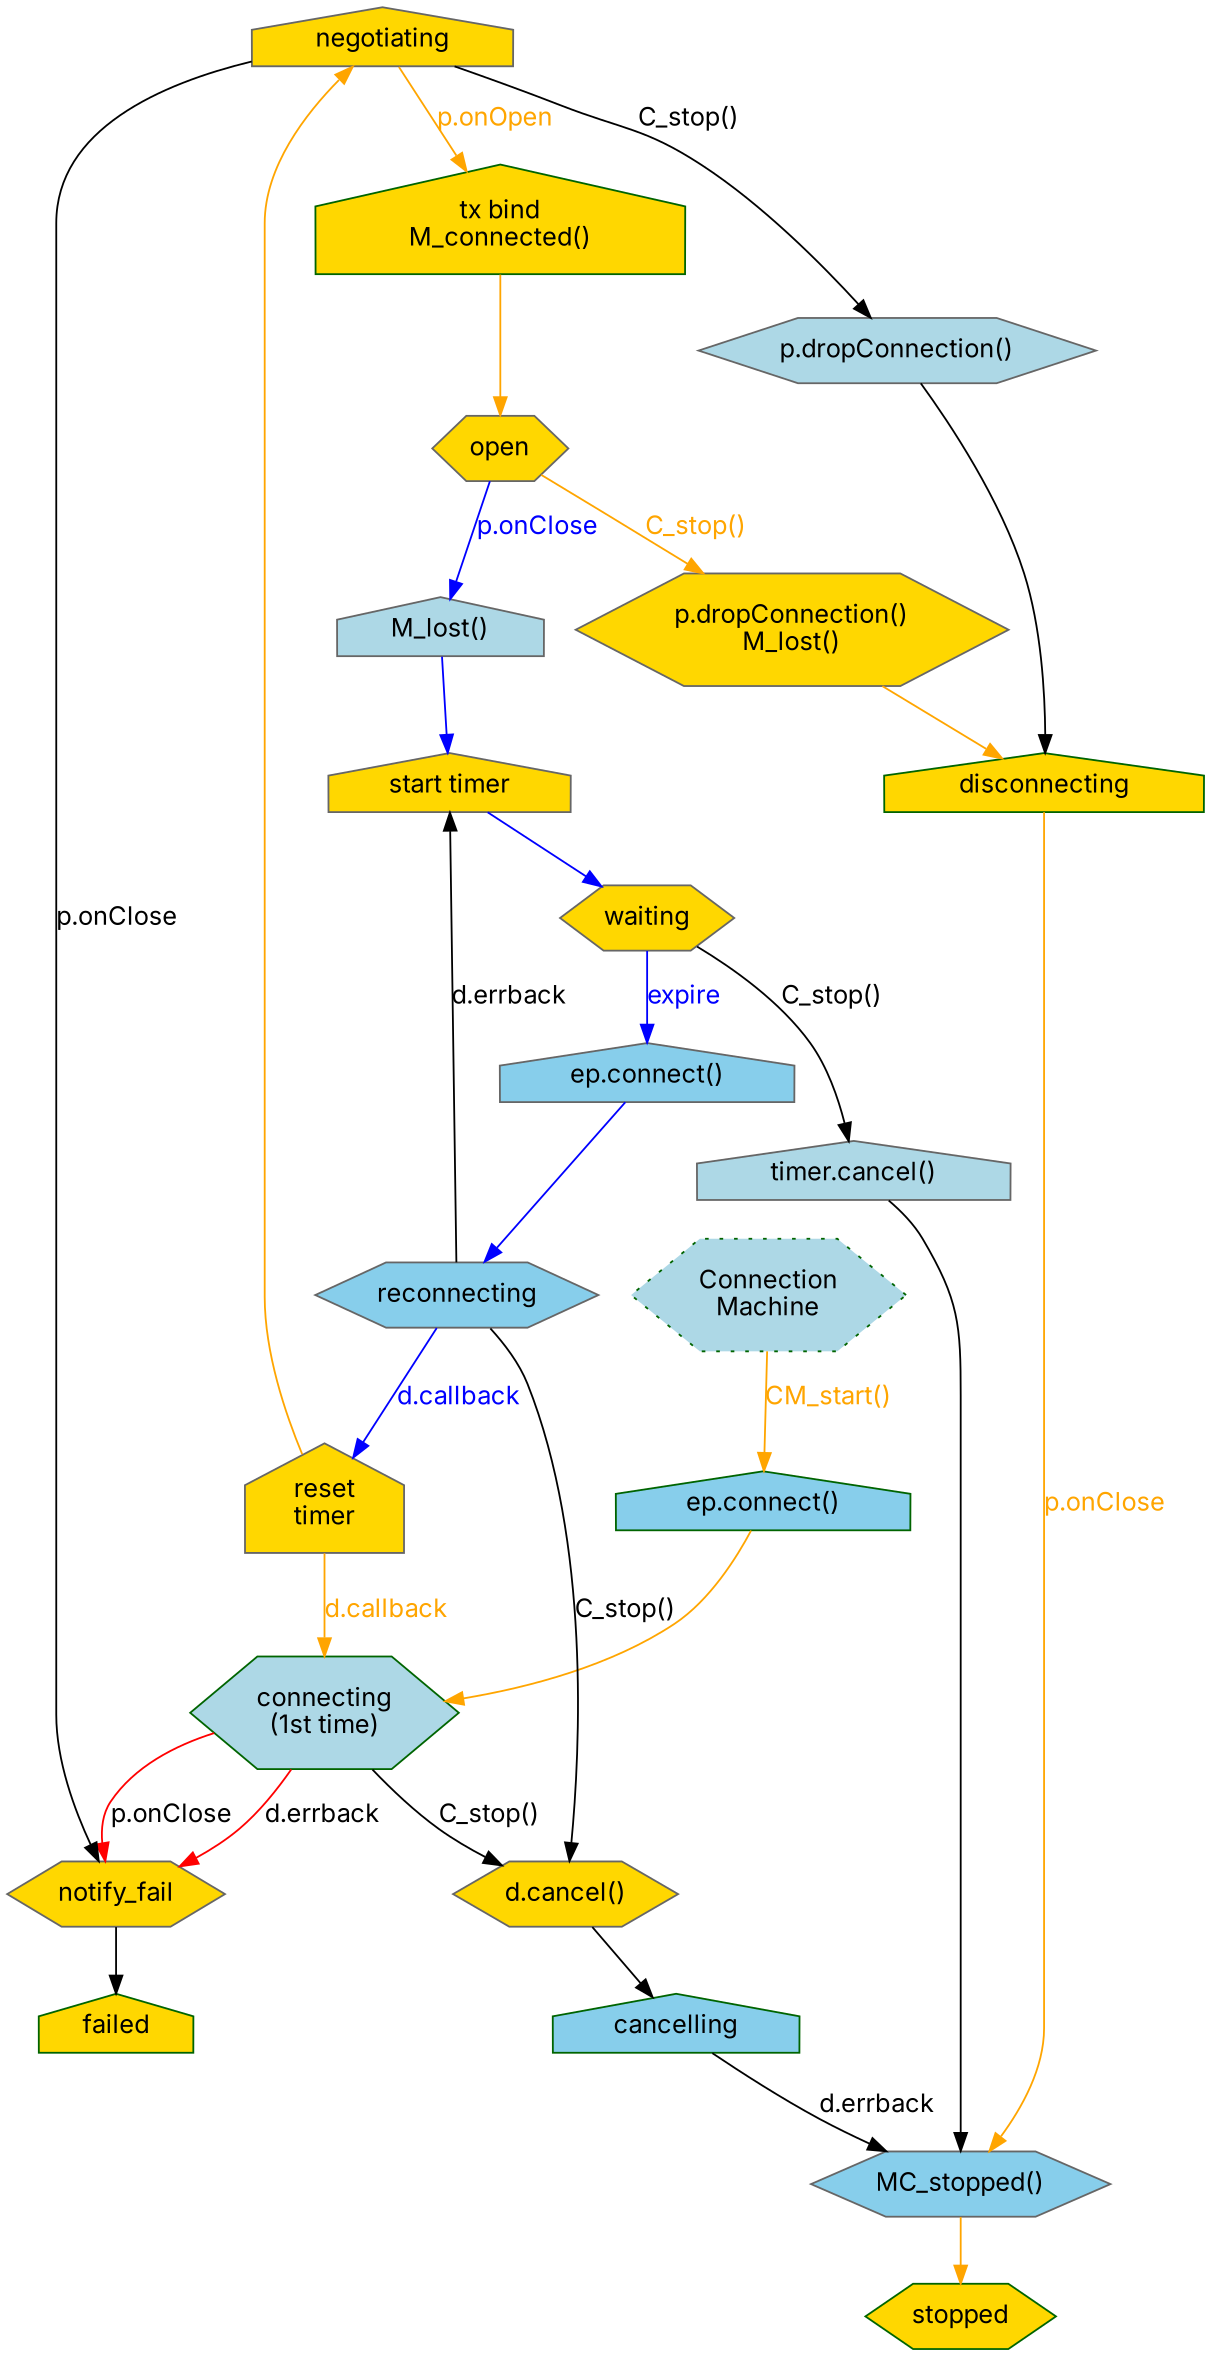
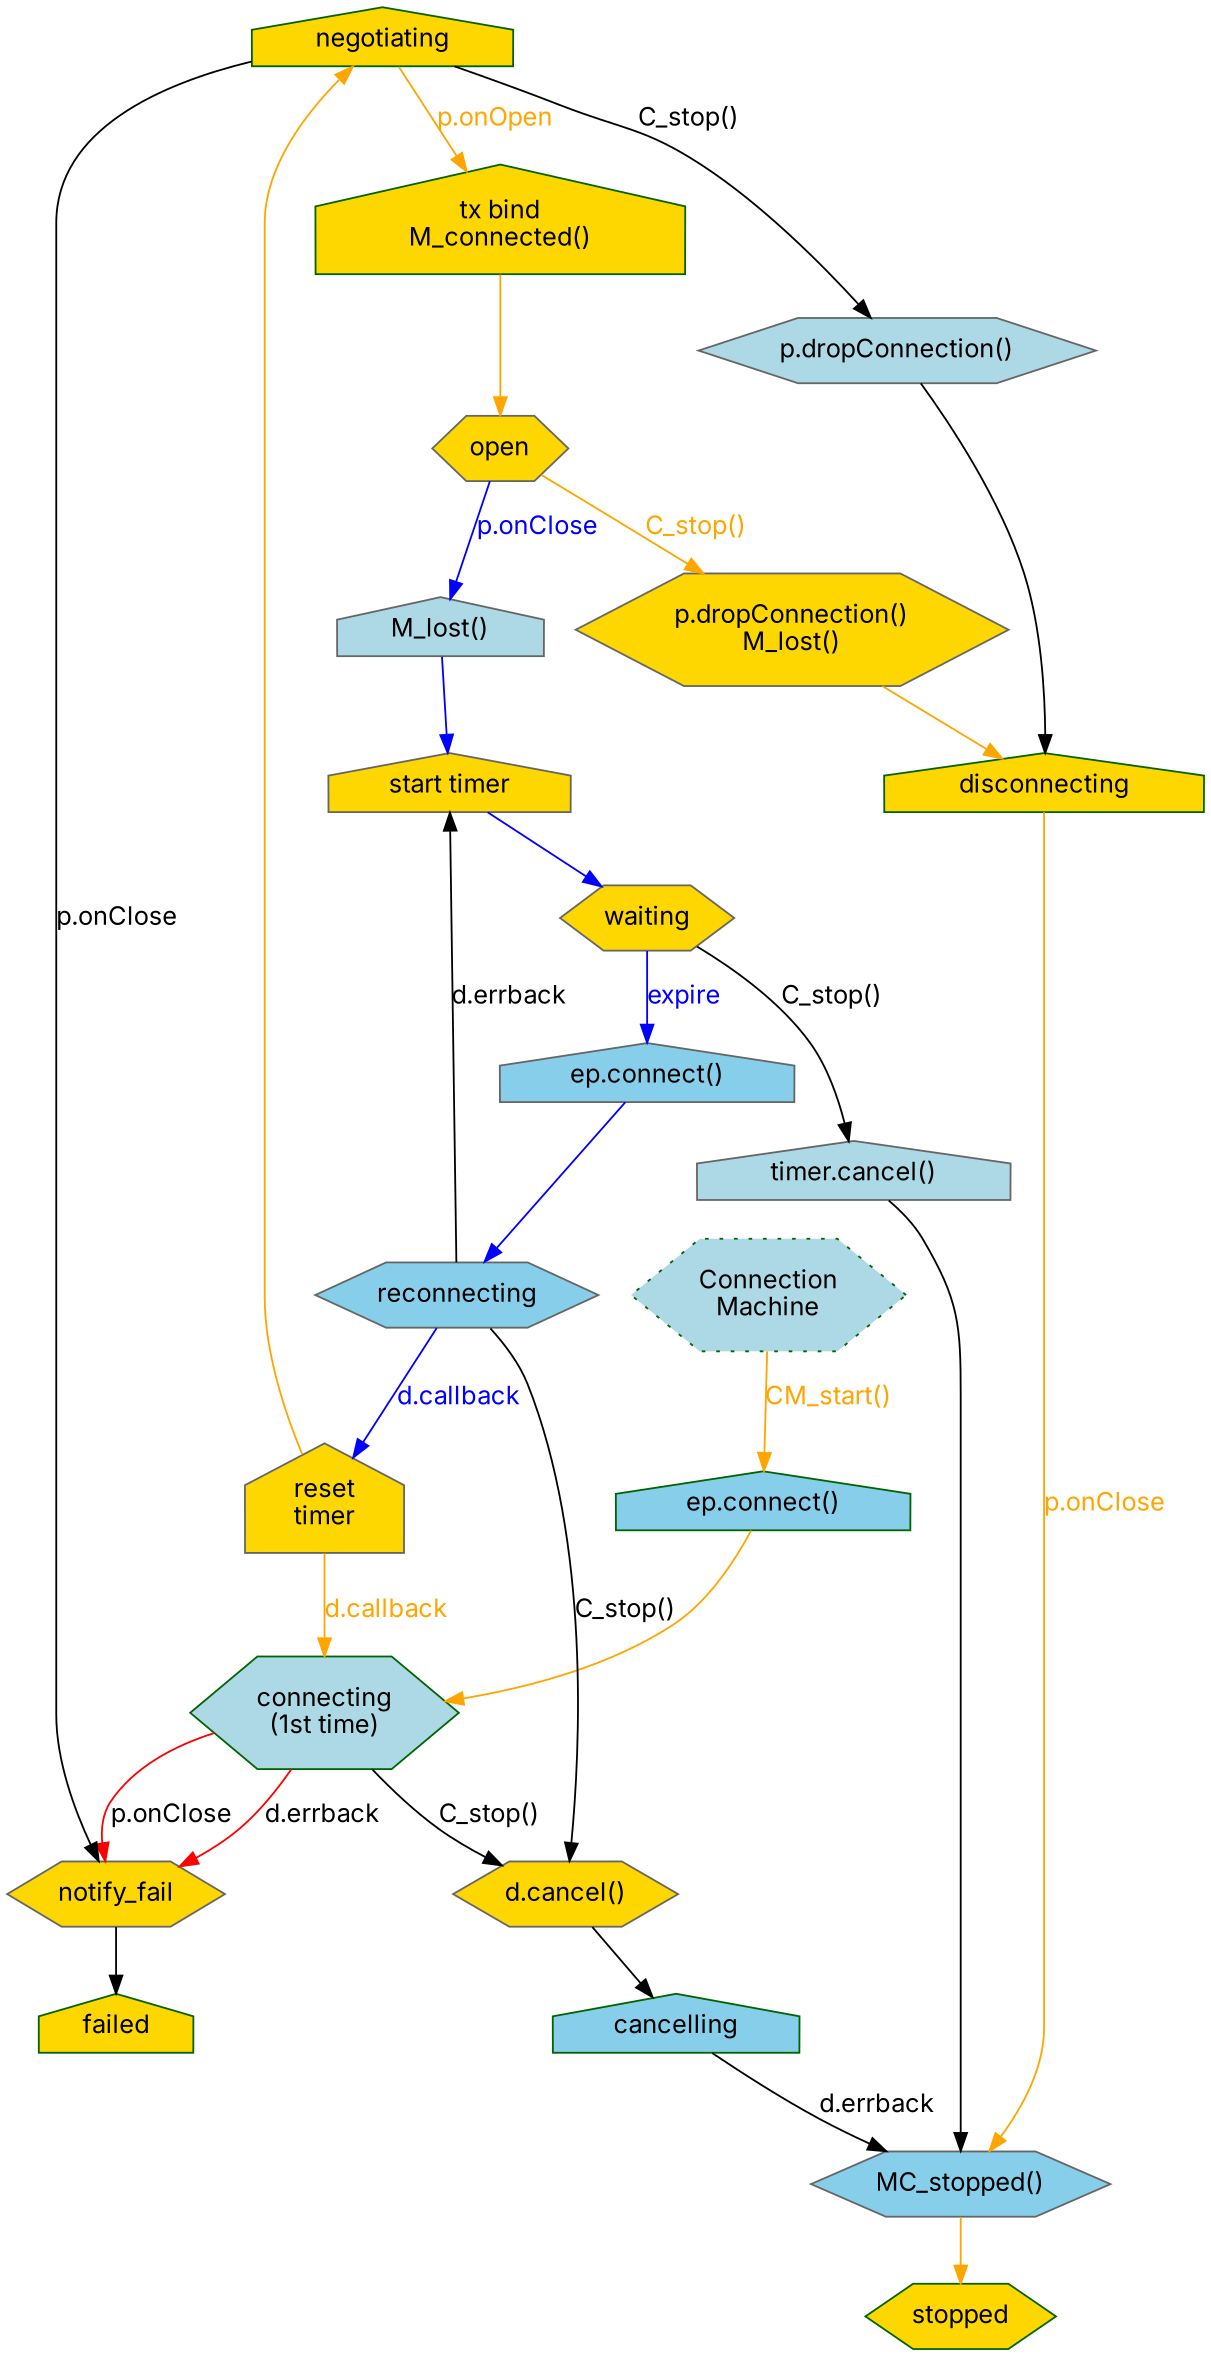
(383, 40) -> (383, 40)
